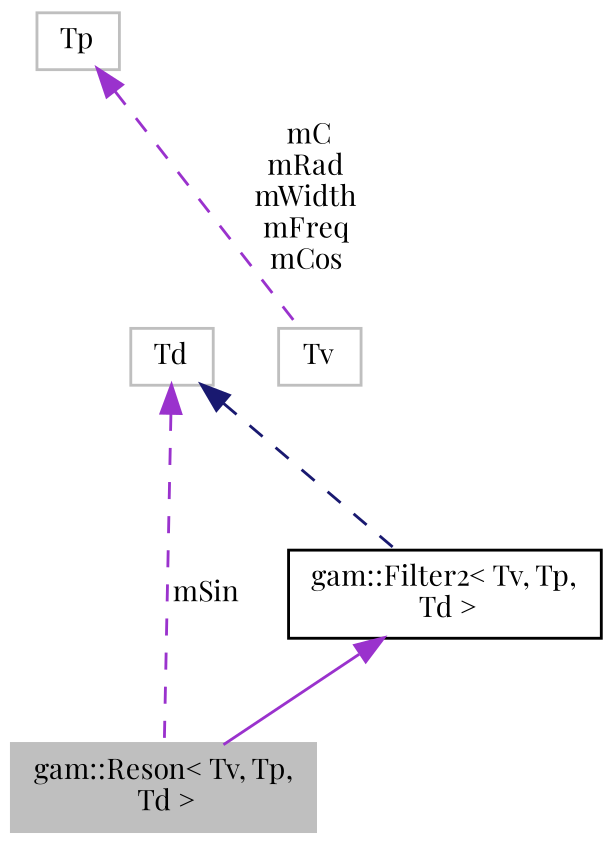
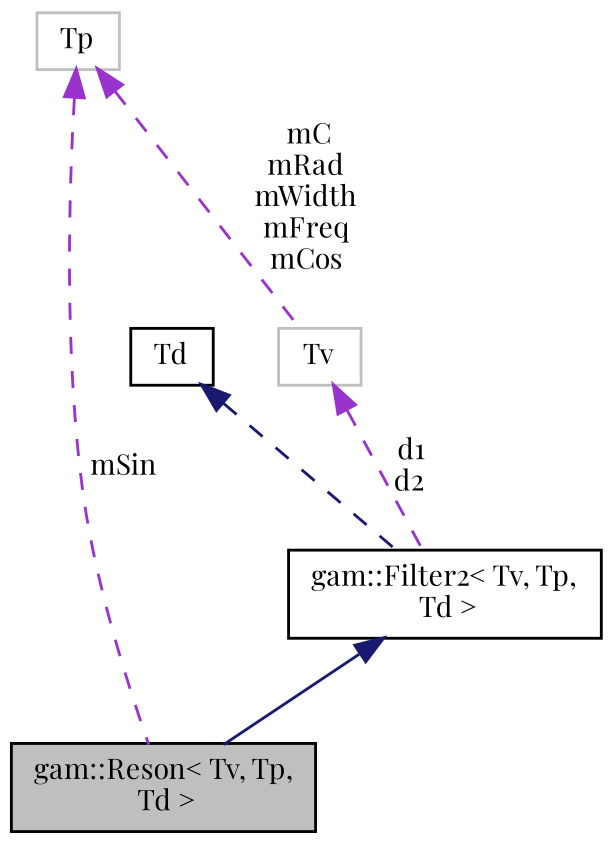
(172, 357) -> (172, 357)
none -> (385, 481)
(168, 579) -> (76, 426)
(291, 699) -> (291, 699)
(163, 788) -> (163, 788)
